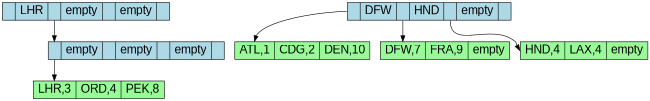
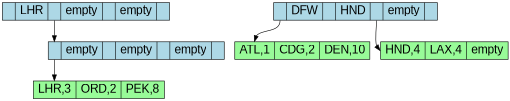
(445, 51) -> none
(99, 89) -> (99, 89)
